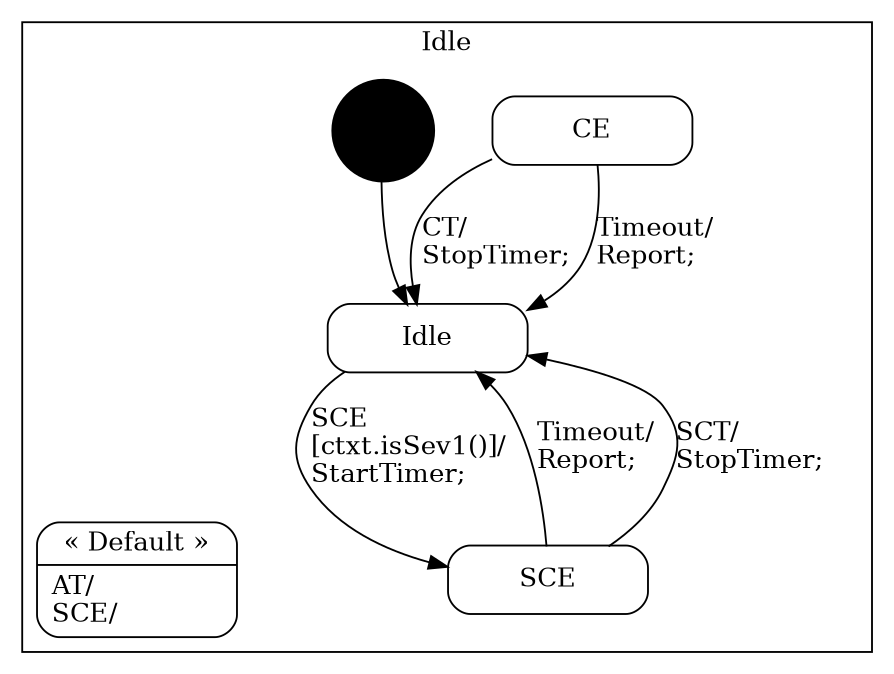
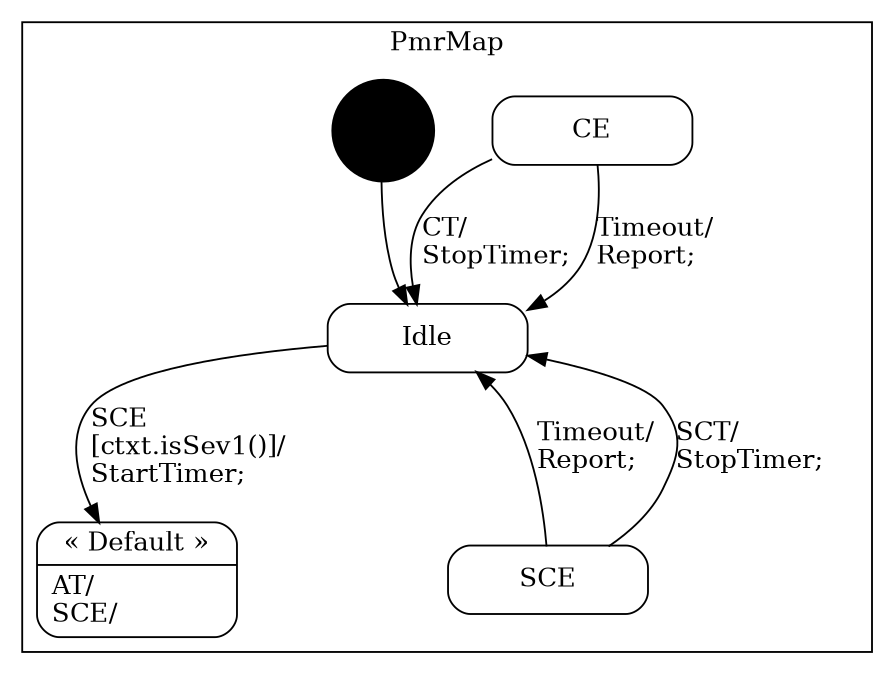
(447, 44) -> (447, 44)
(312, 491) -> (153, 374)
